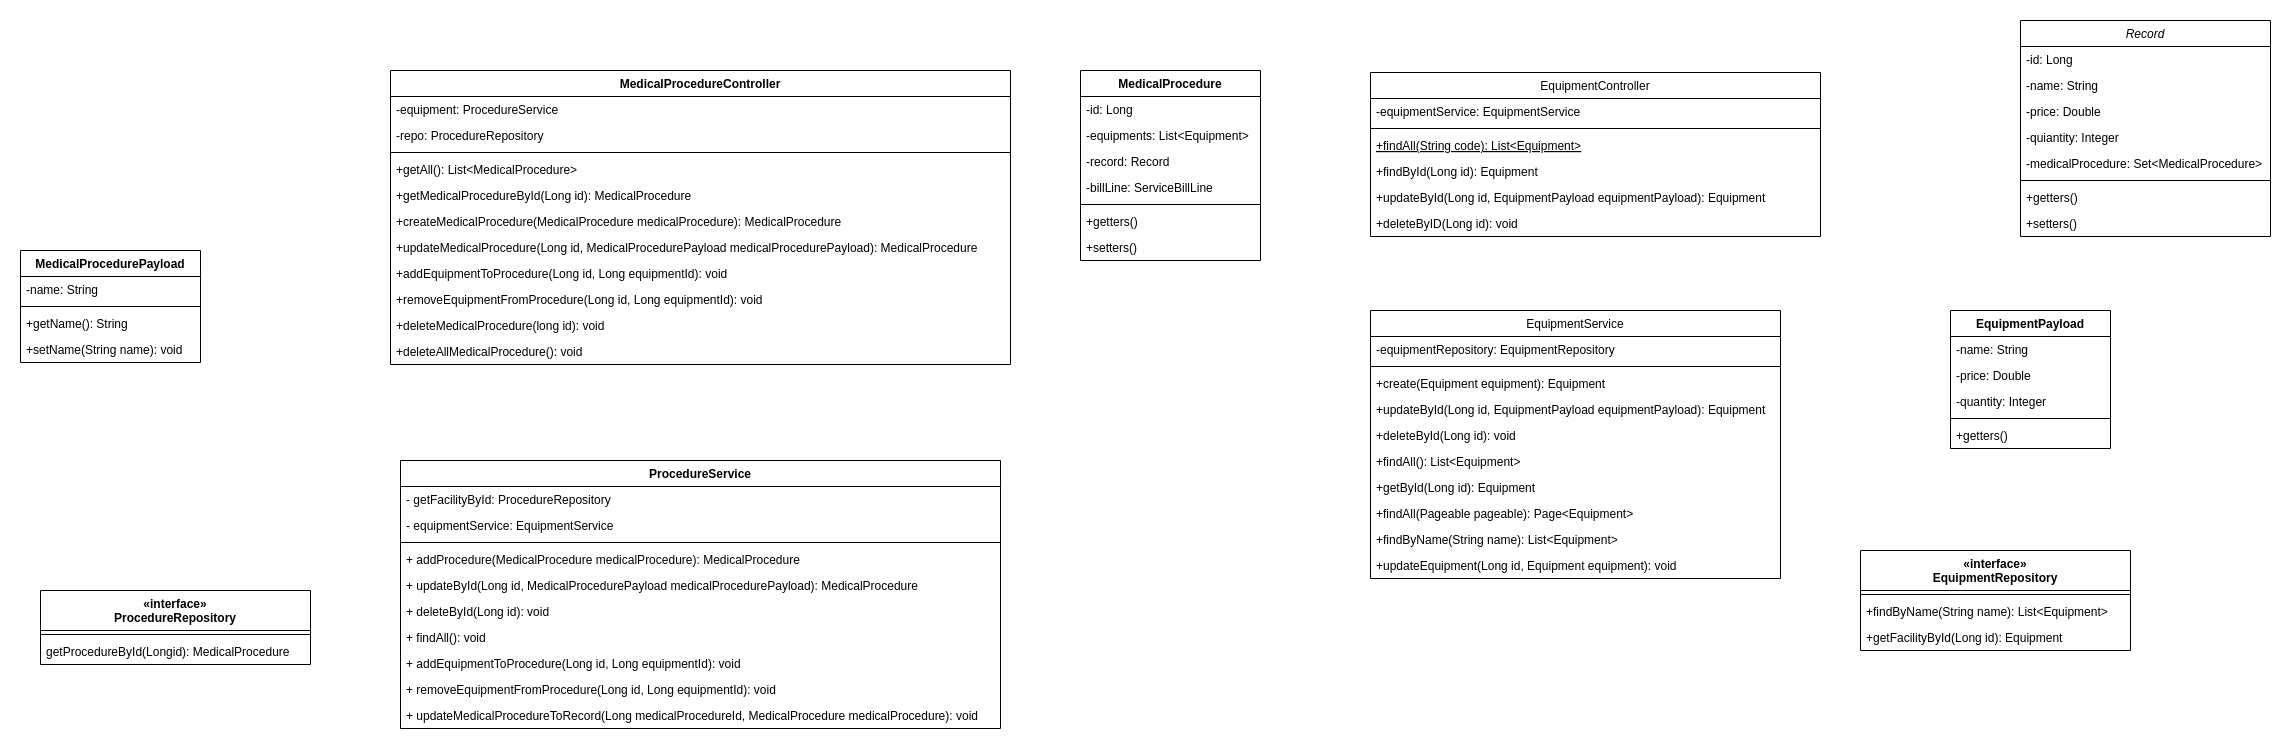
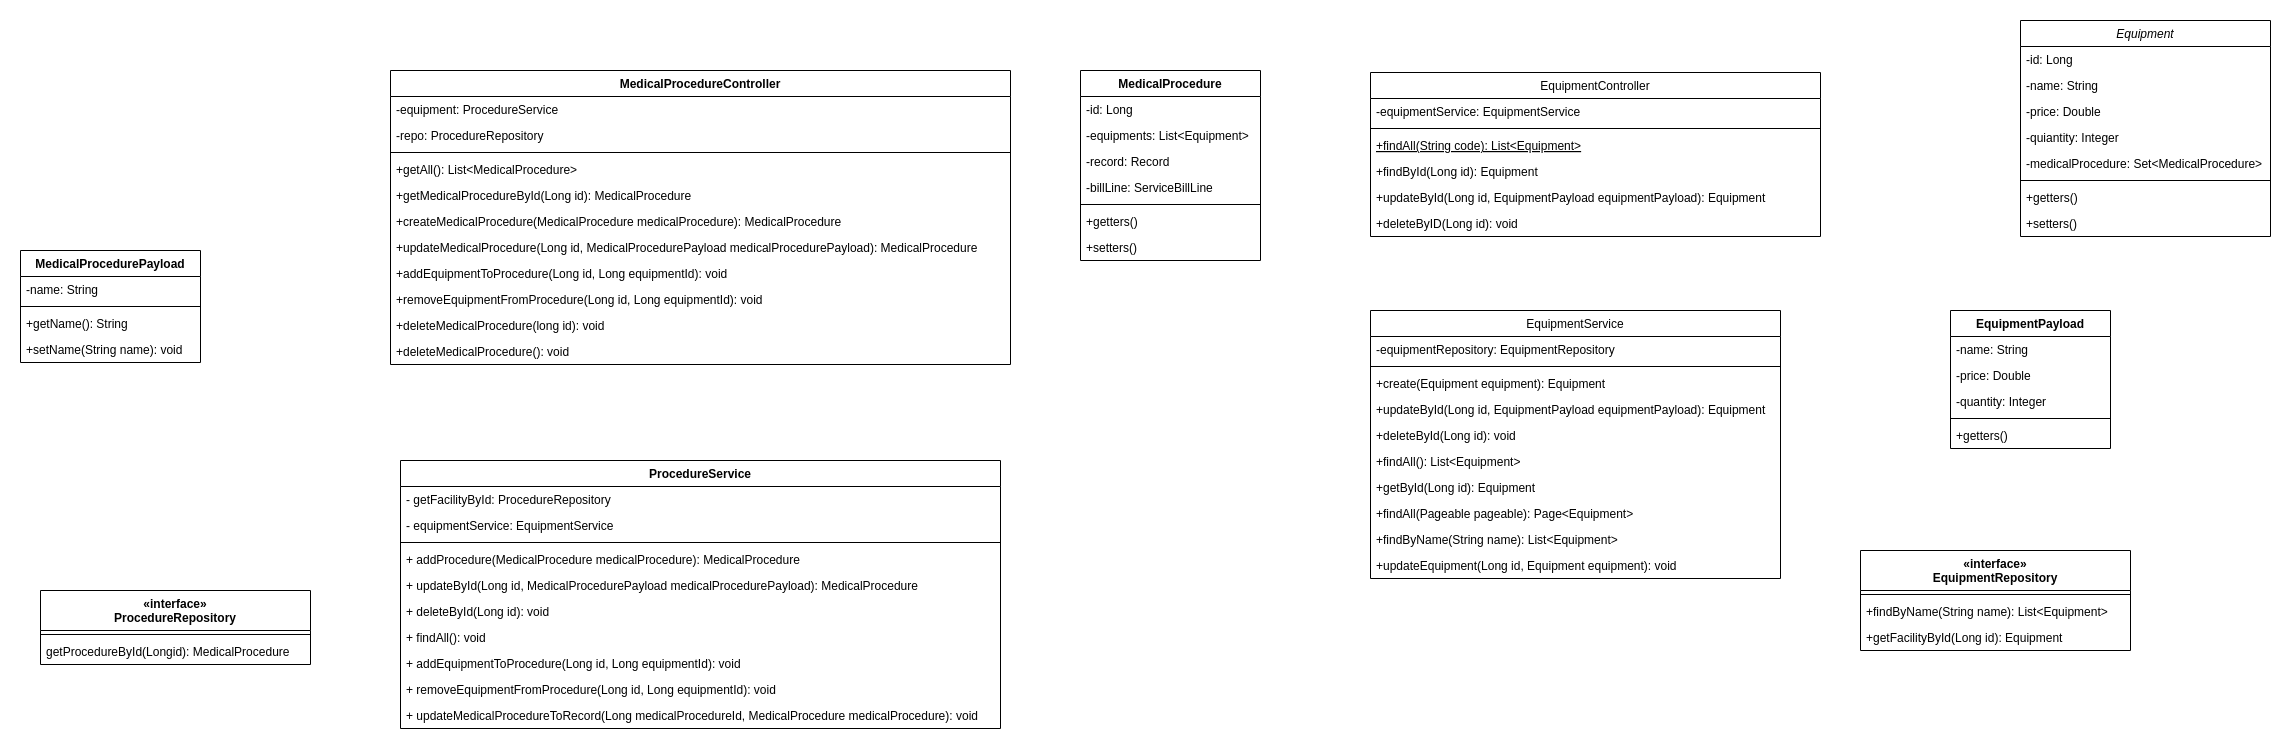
(2145, 34) -> (2145, 34)
(498, 352) -> (491, 352)
